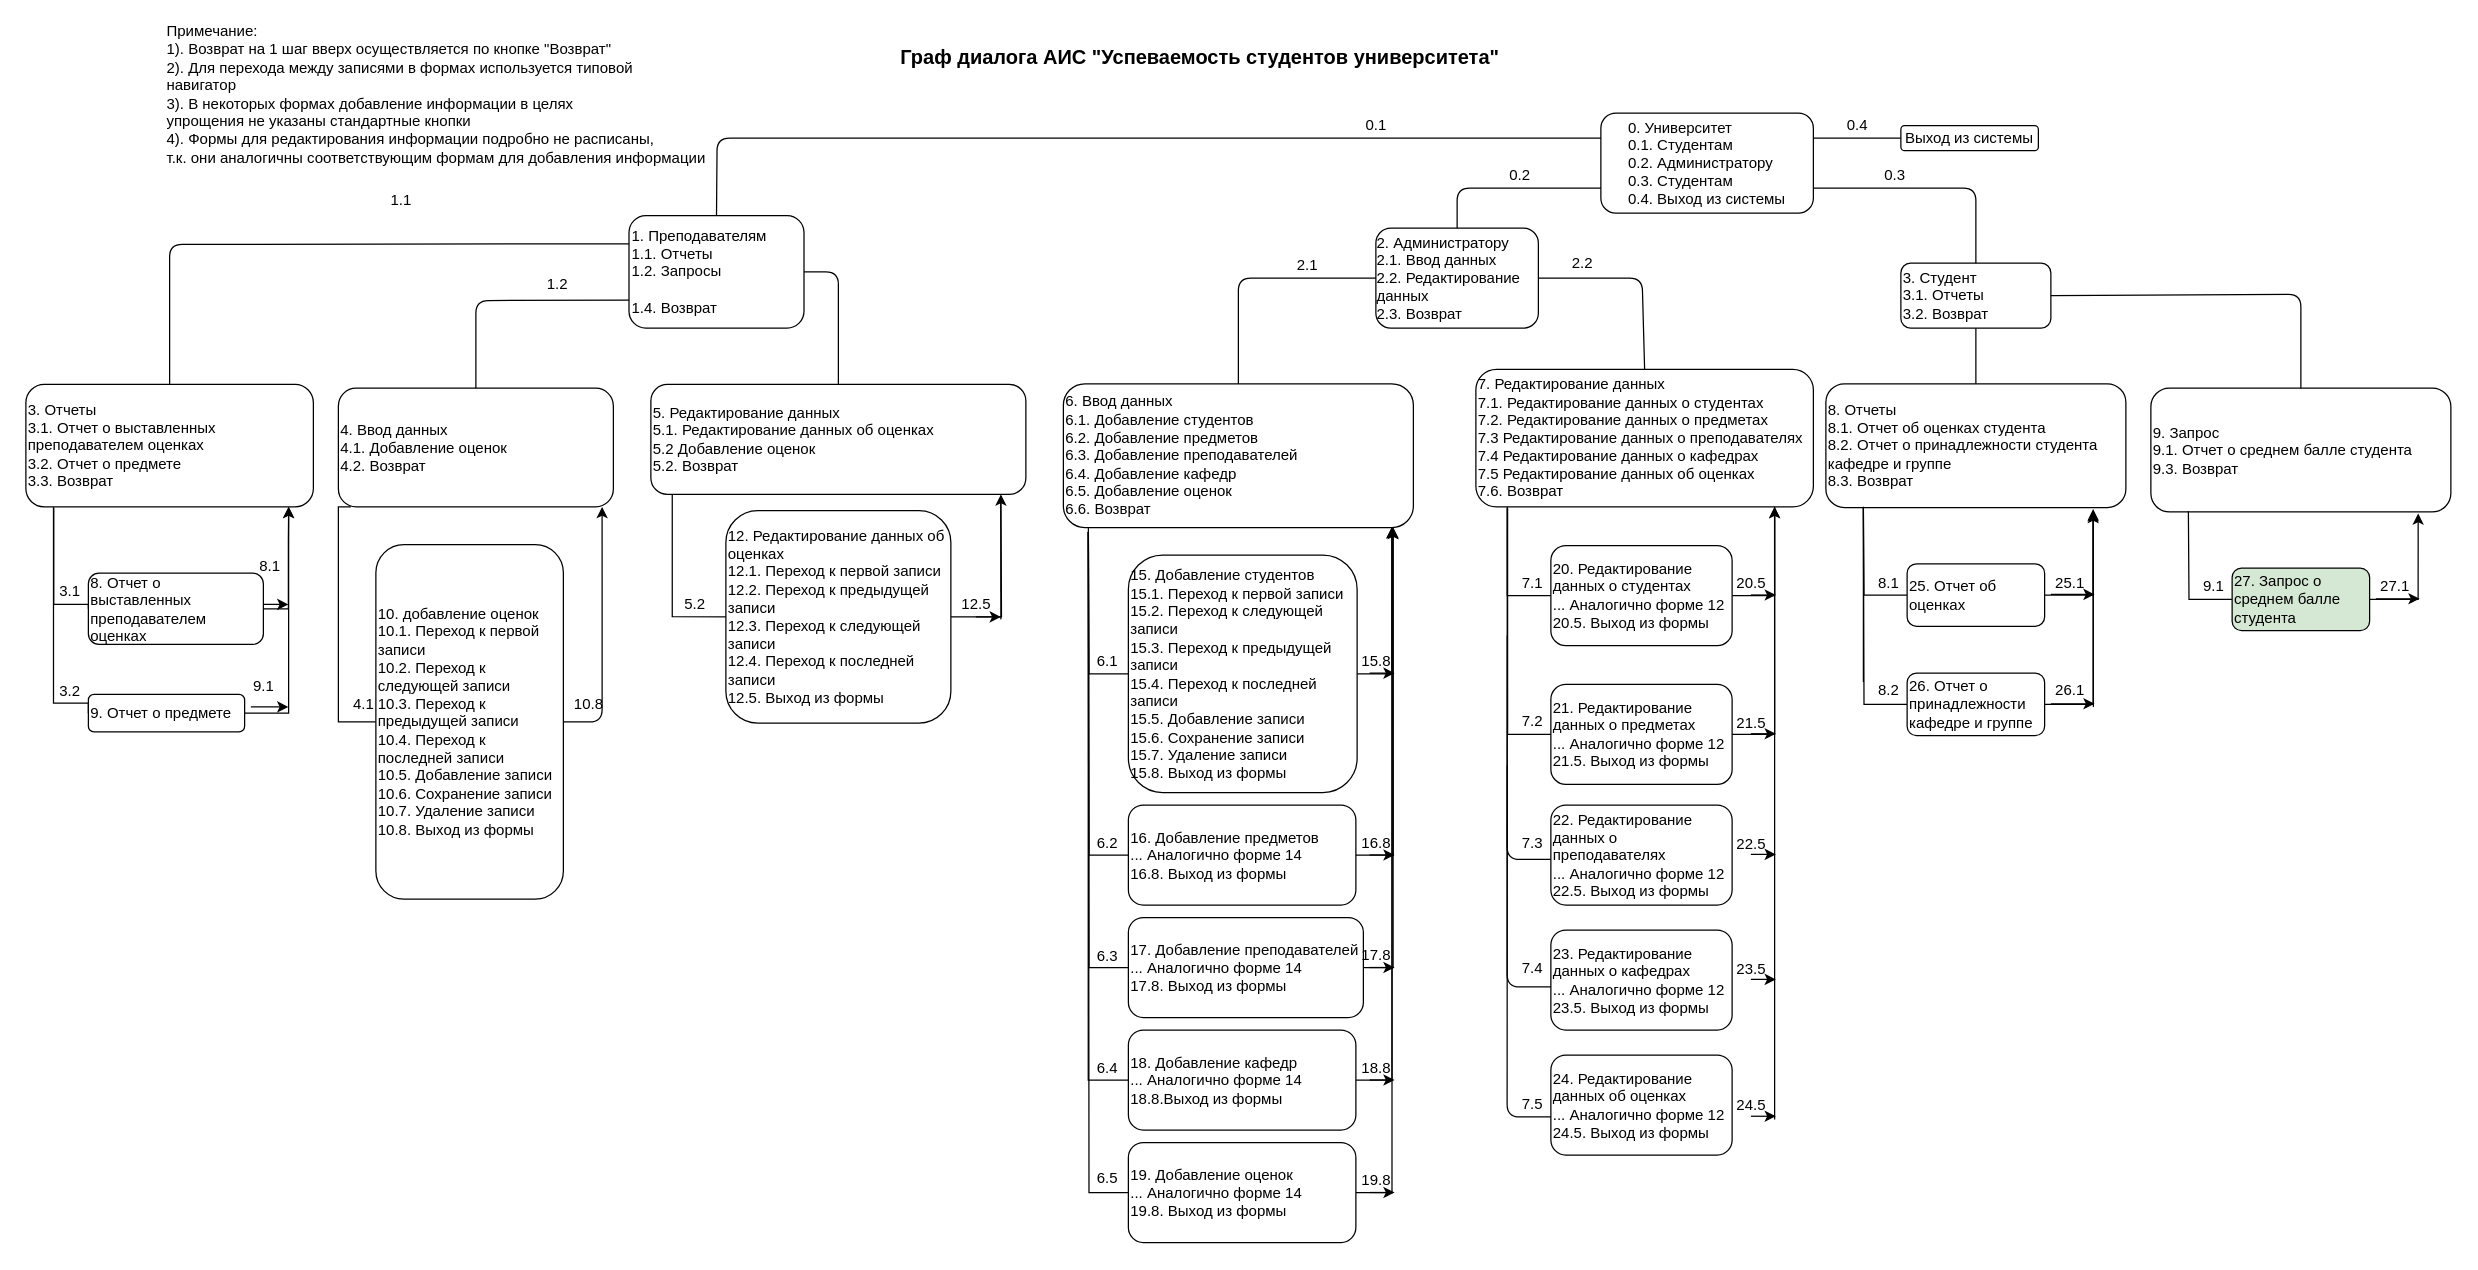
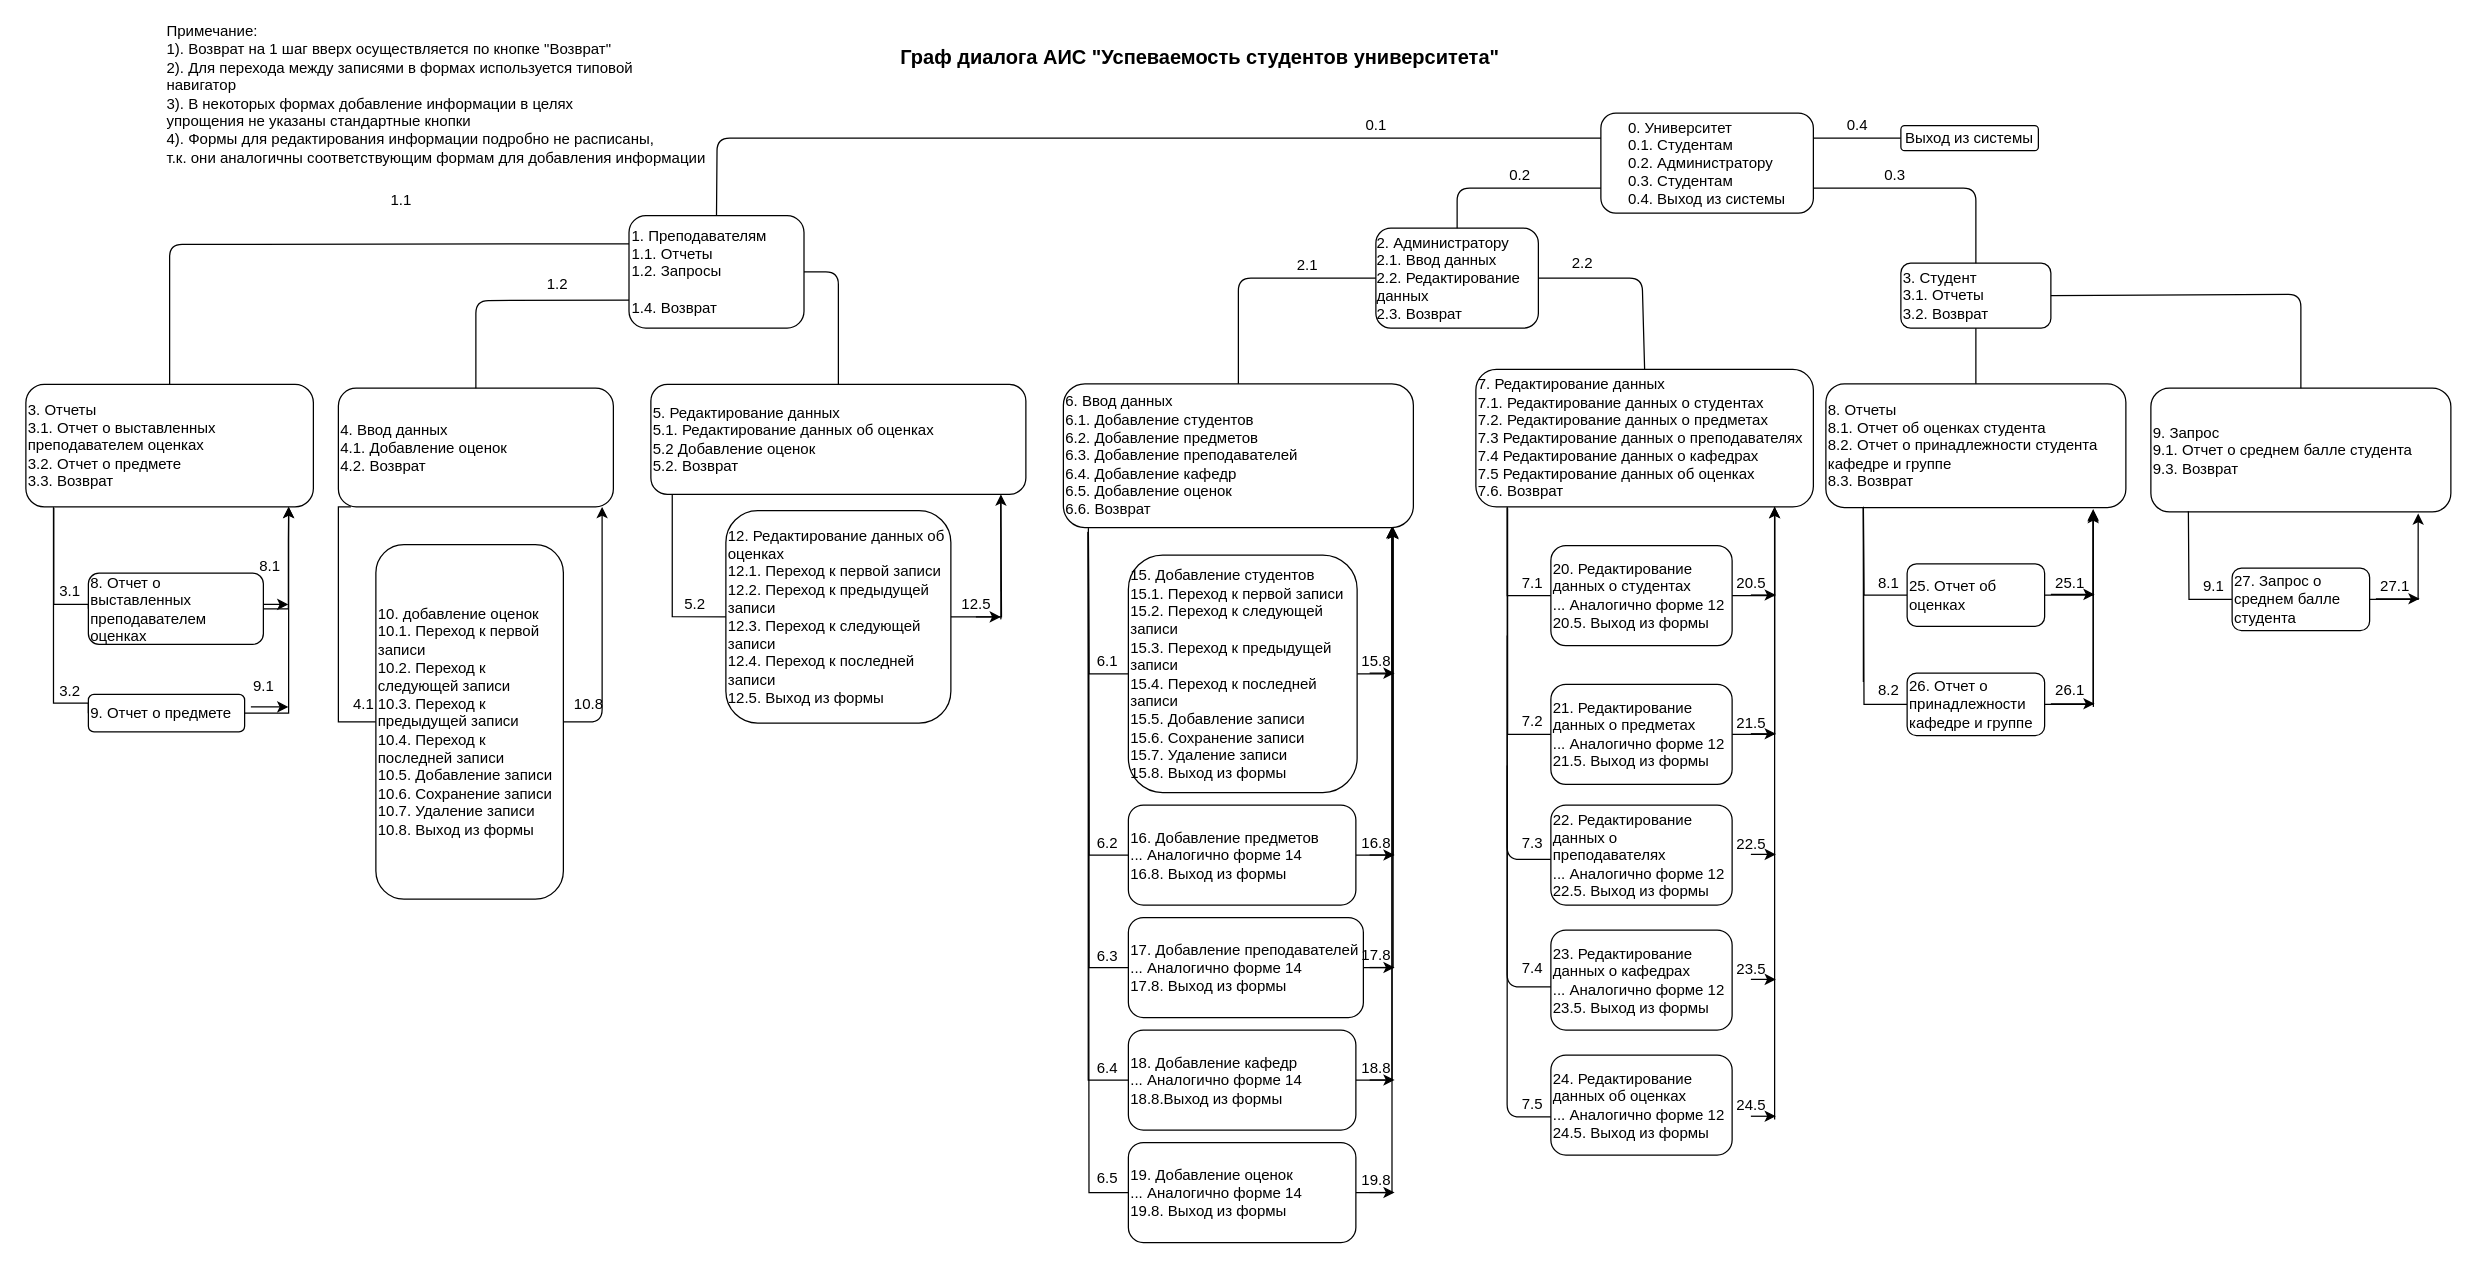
(2301, 599) -> (2301, 599)
